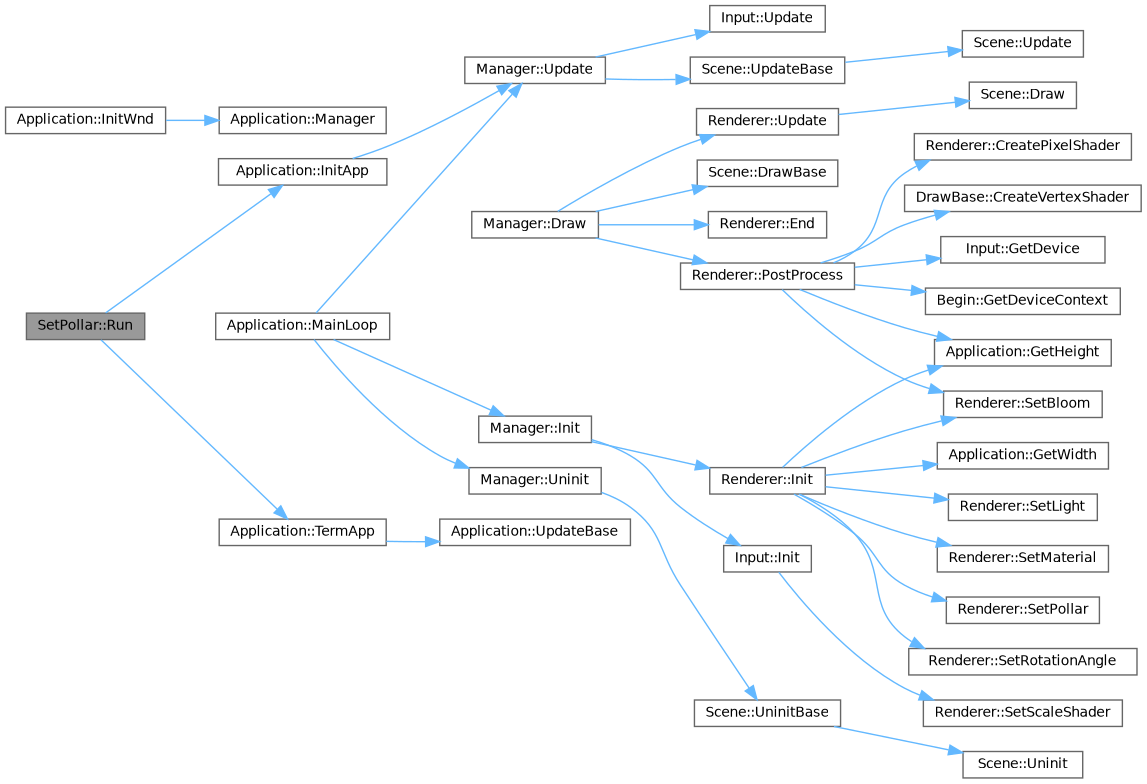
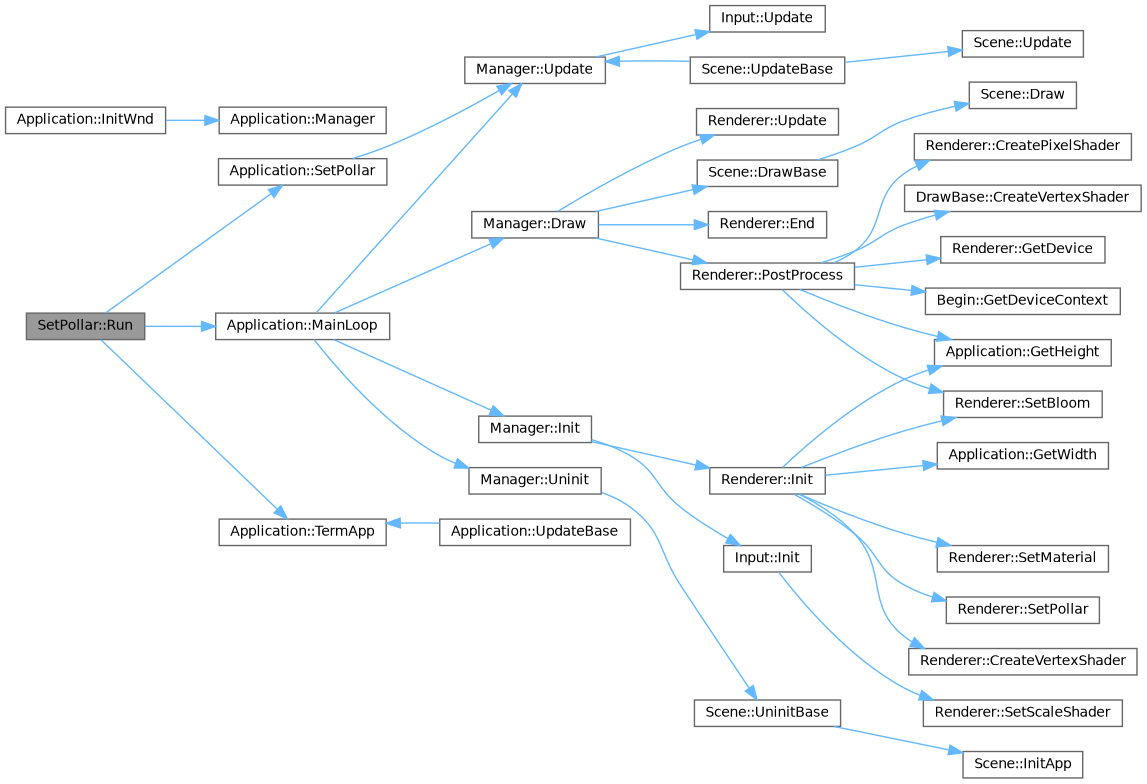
(641, 80) -> (655, 61)
(897, 108) -> (885, 130)
(303, 172) -> (303, 172)
(1023, 250) -> (1023, 250)
none -> (412, 278)
none -> (173, 326)
(1023, 507) -> none
(406, 542) -> (420, 523)
(1023, 662) -> (1023, 662)
(1023, 765) -> (1023, 765)
